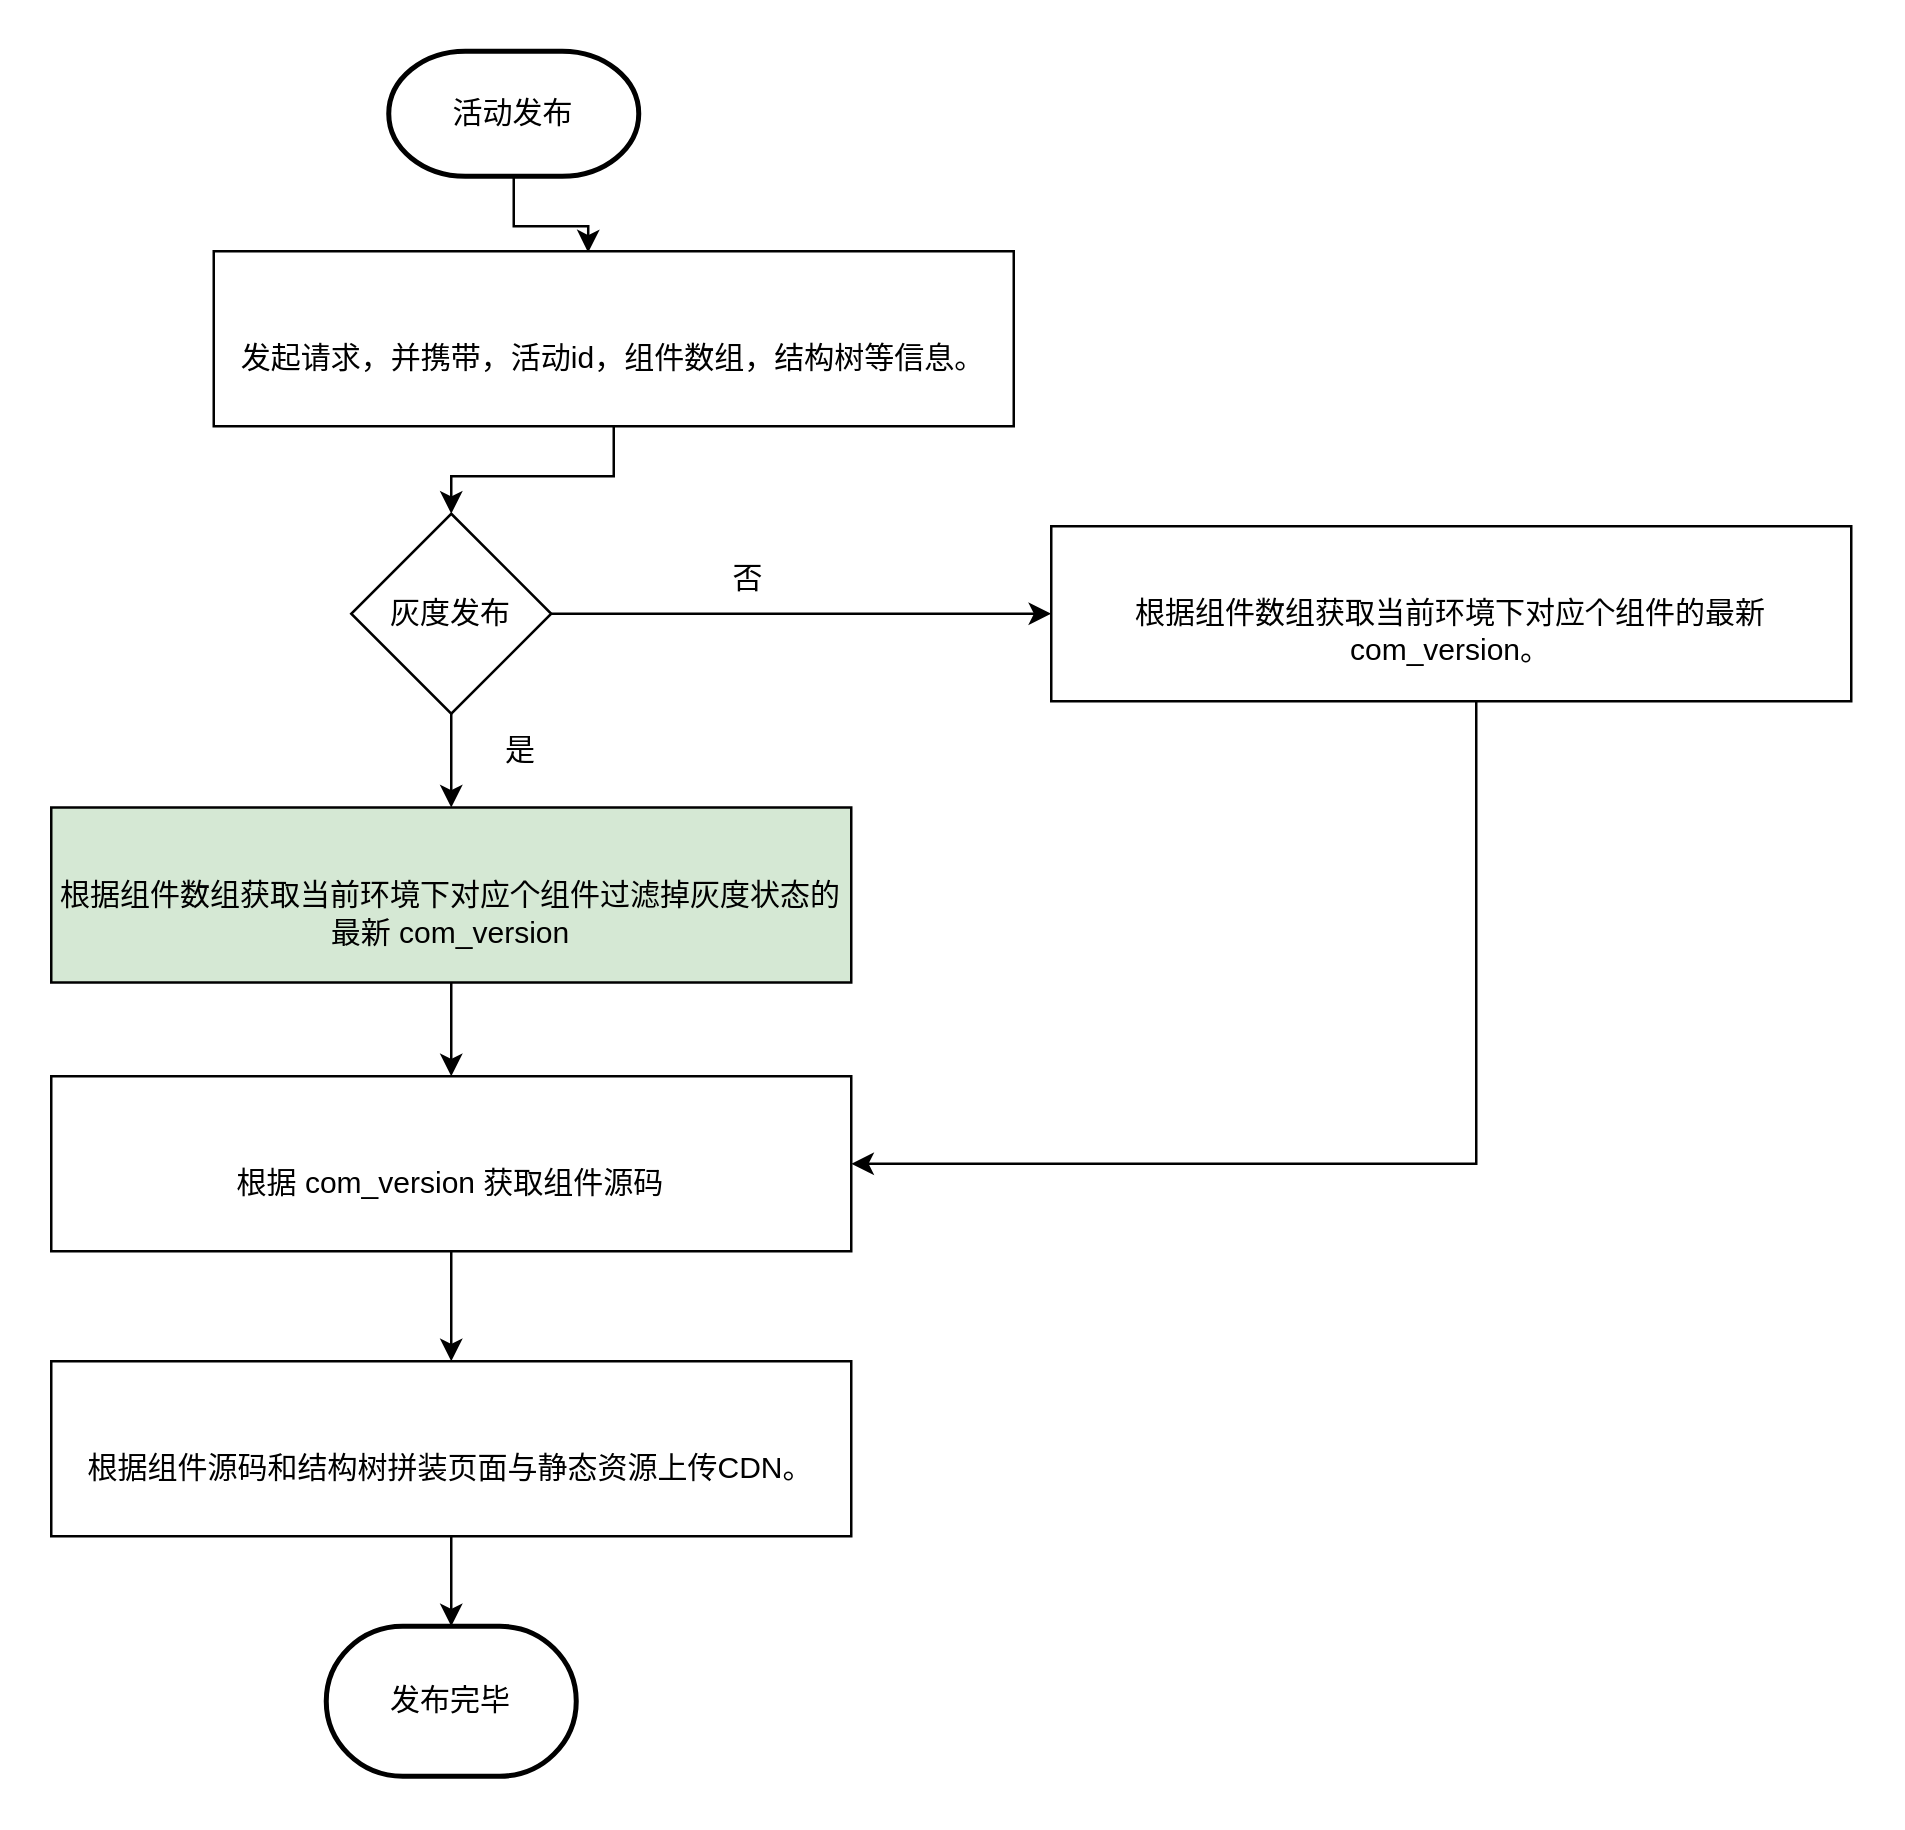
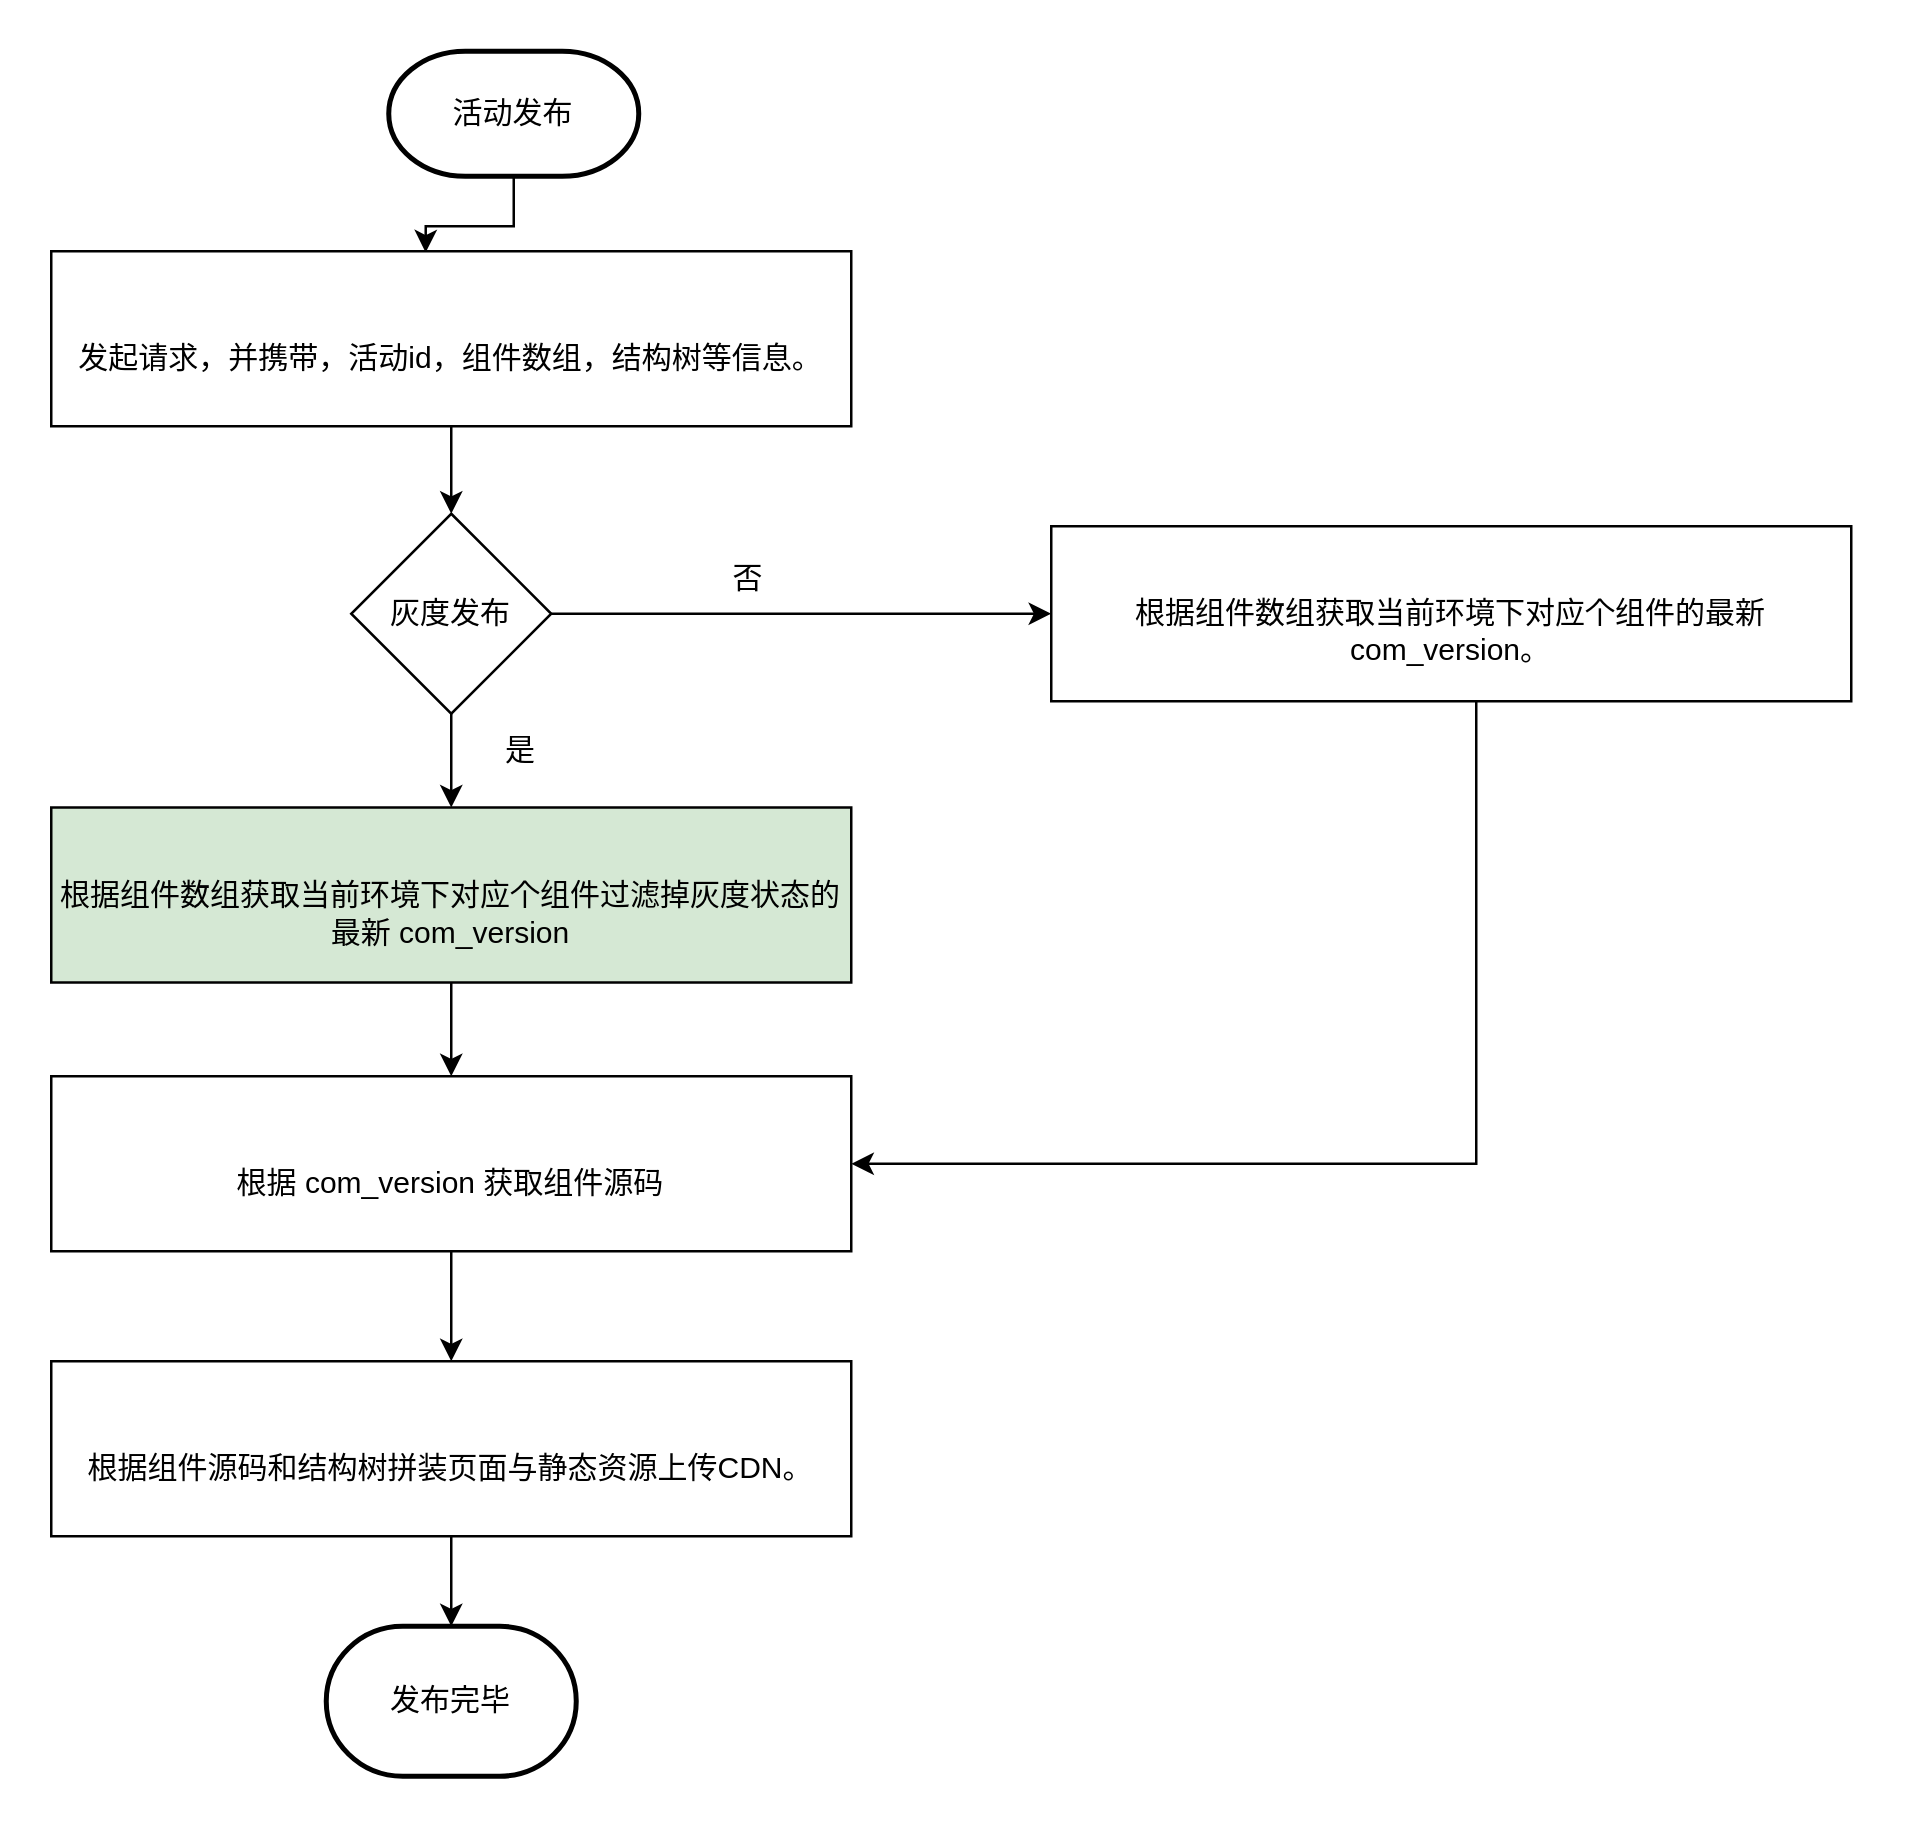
(614, 339) -> (451, 339)
